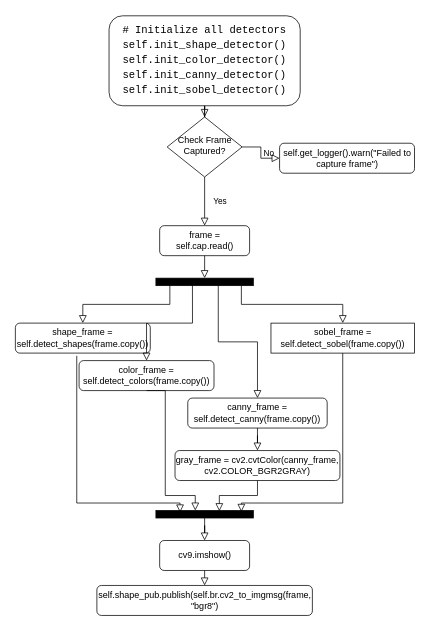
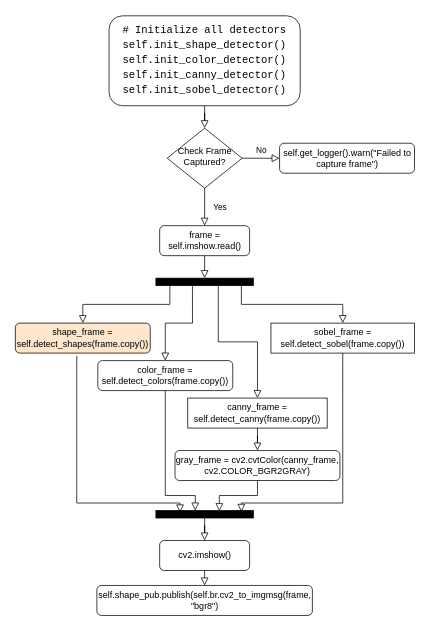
(205, 147) -> (205, 158)
(205, 240) -> (205, 240)
(83, 338) -> (83, 338)
(147, 375) -> (165, 375)
(258, 413) -> (258, 413)
(205, 555) -> (205, 555)
